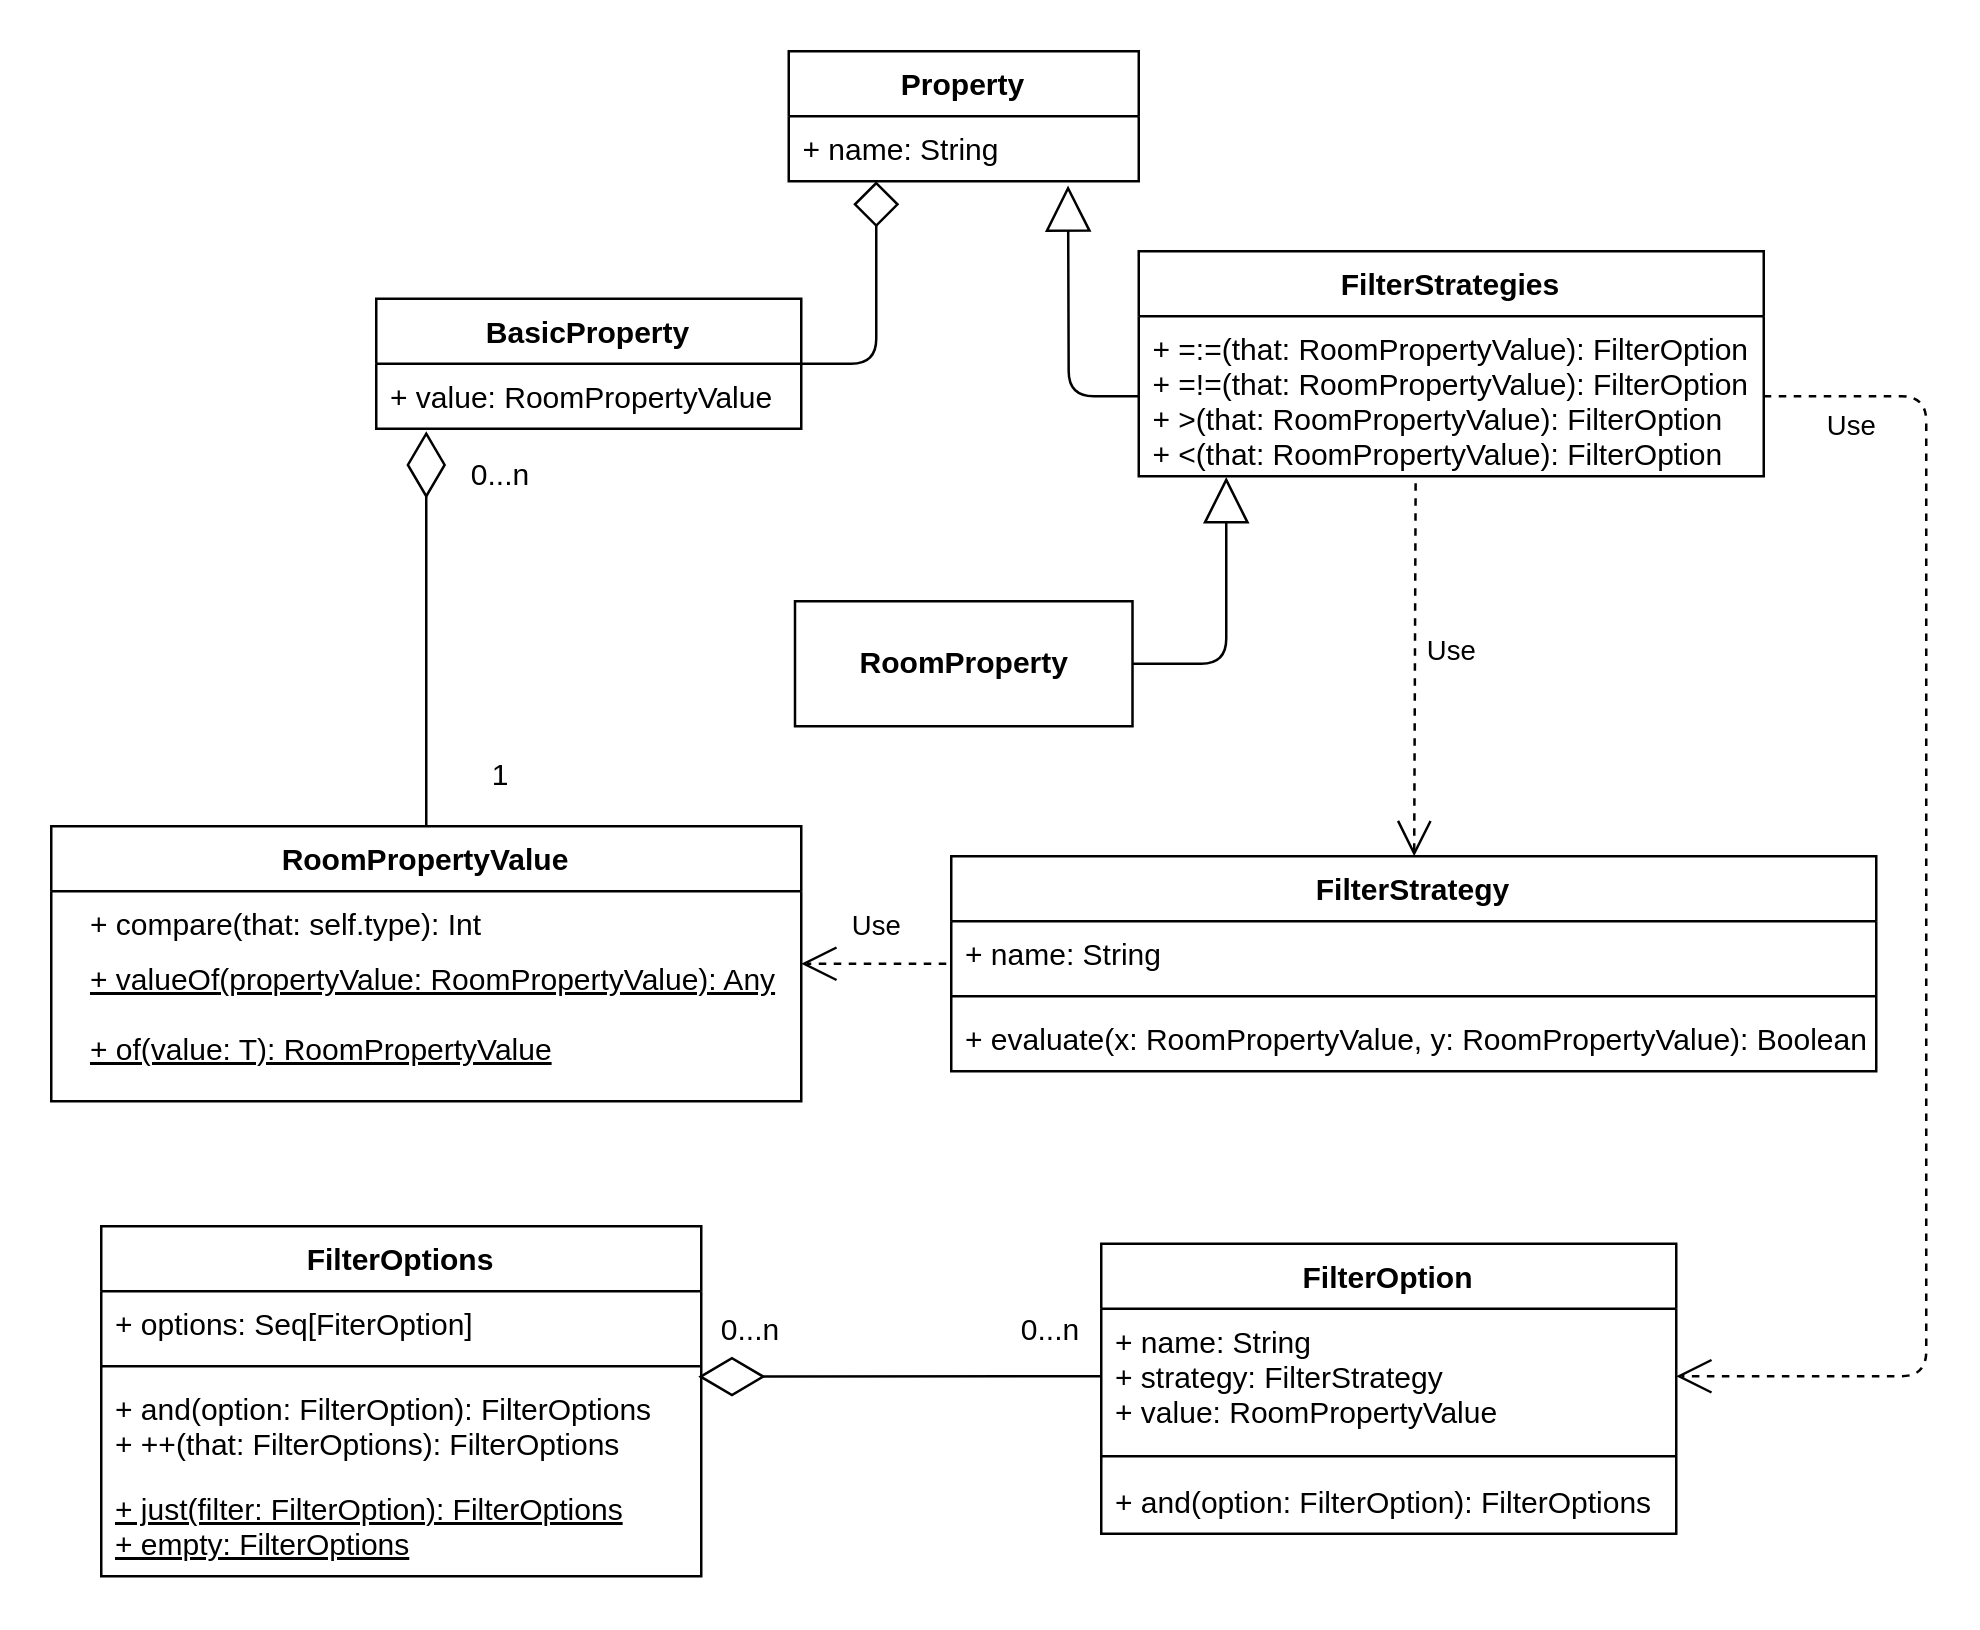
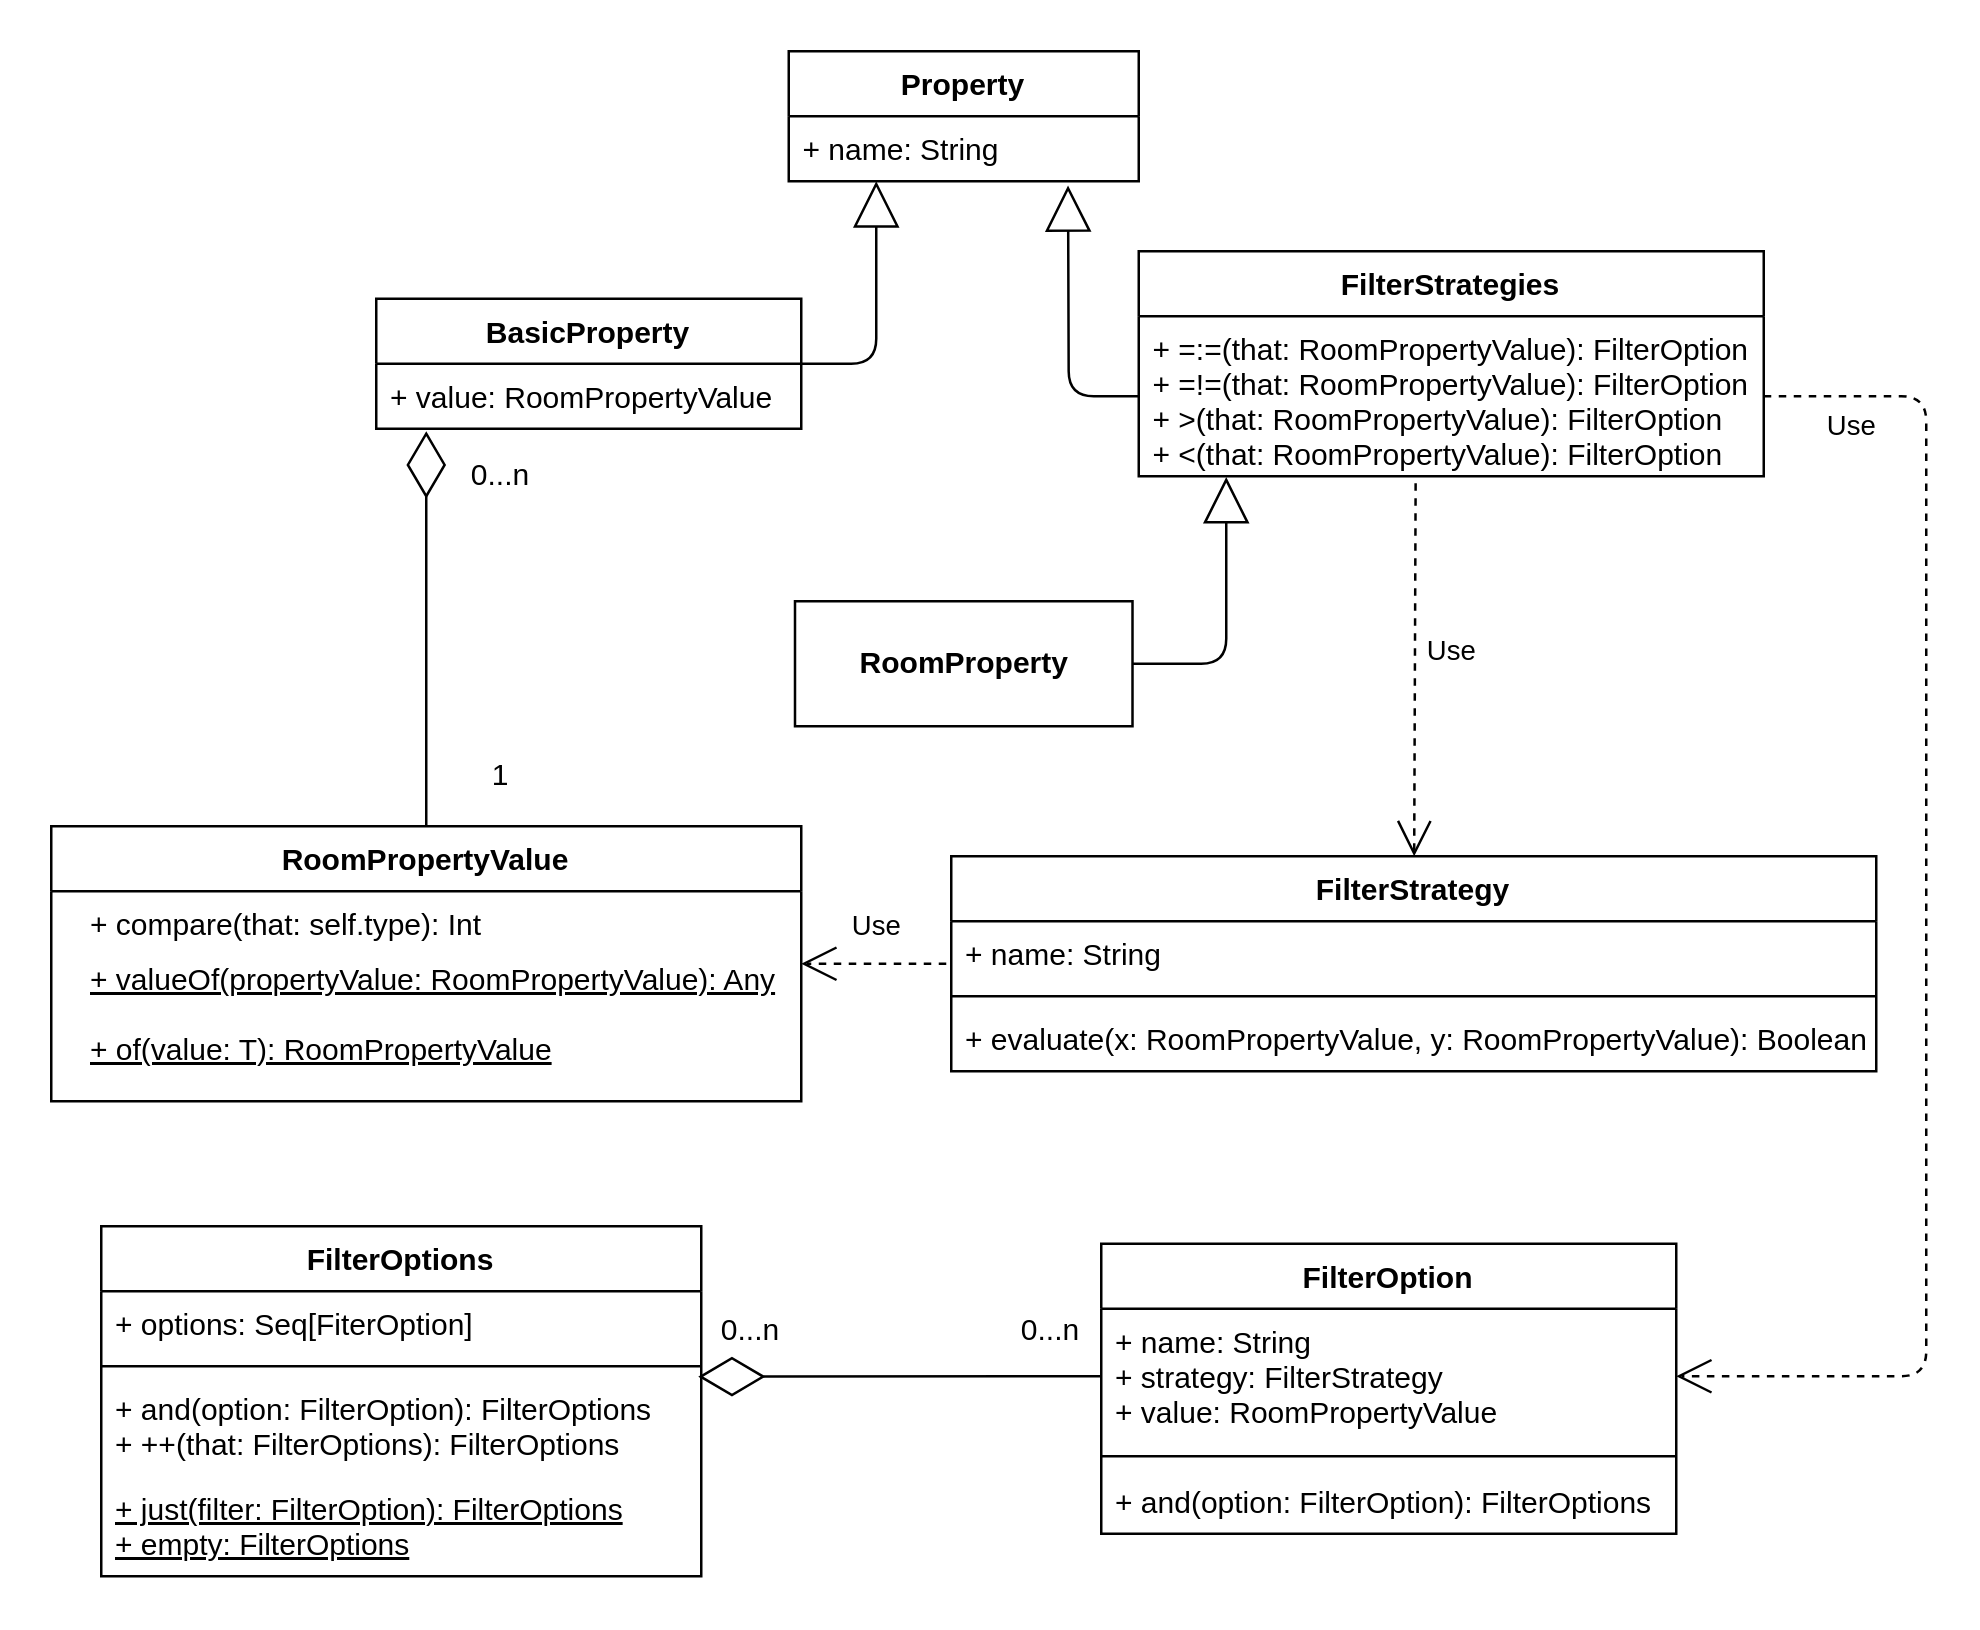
(876, 228) -> (876, 228)
